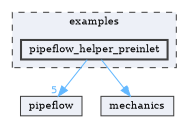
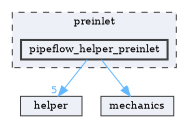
(94, 22) -> (94, 22)
(51, 106) -> (51, 106)
